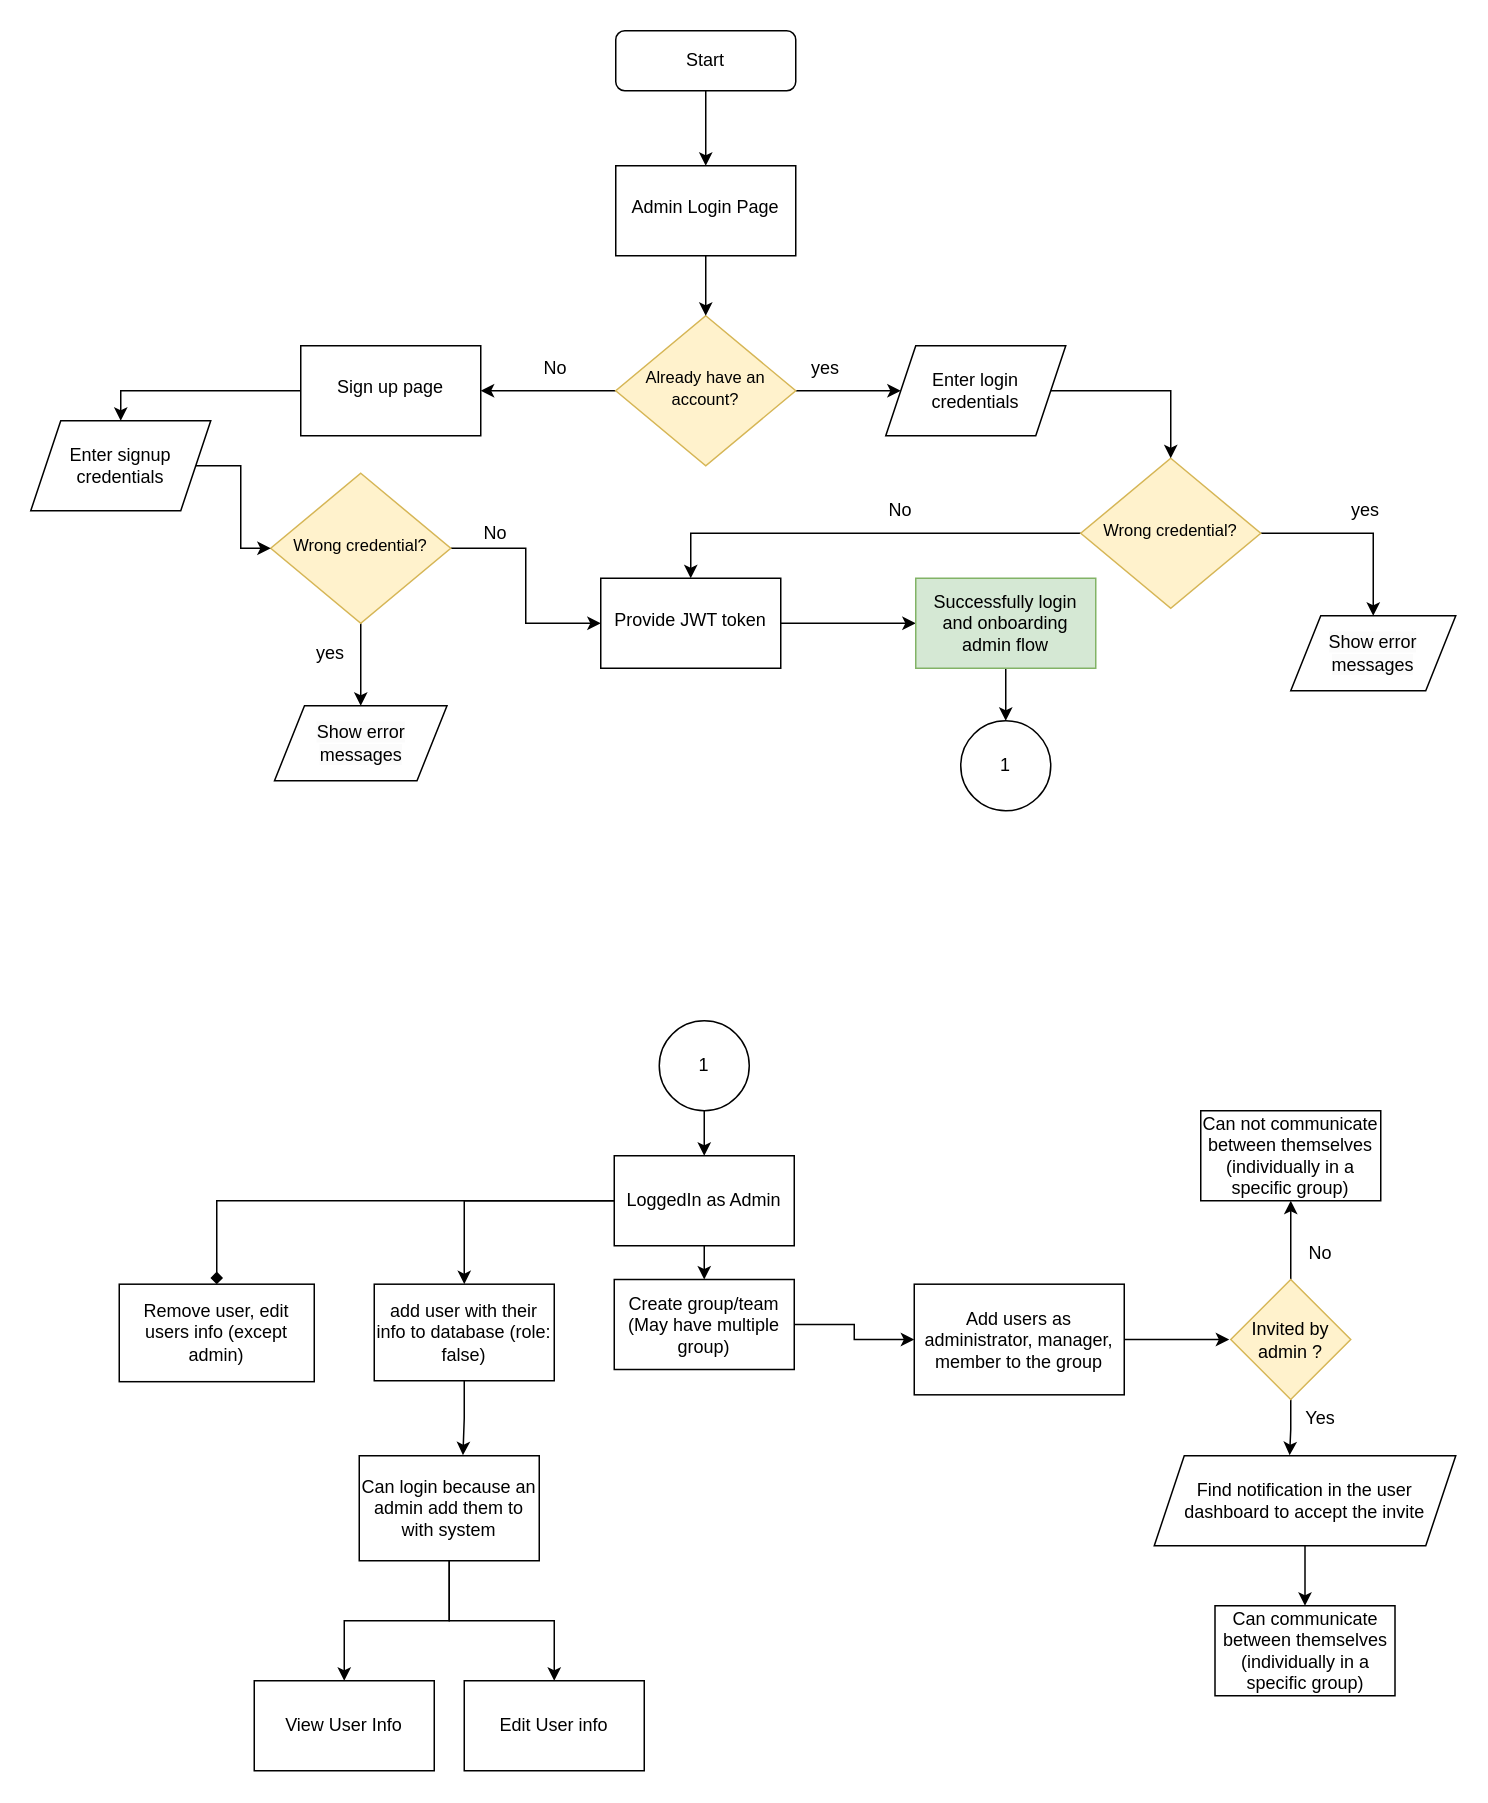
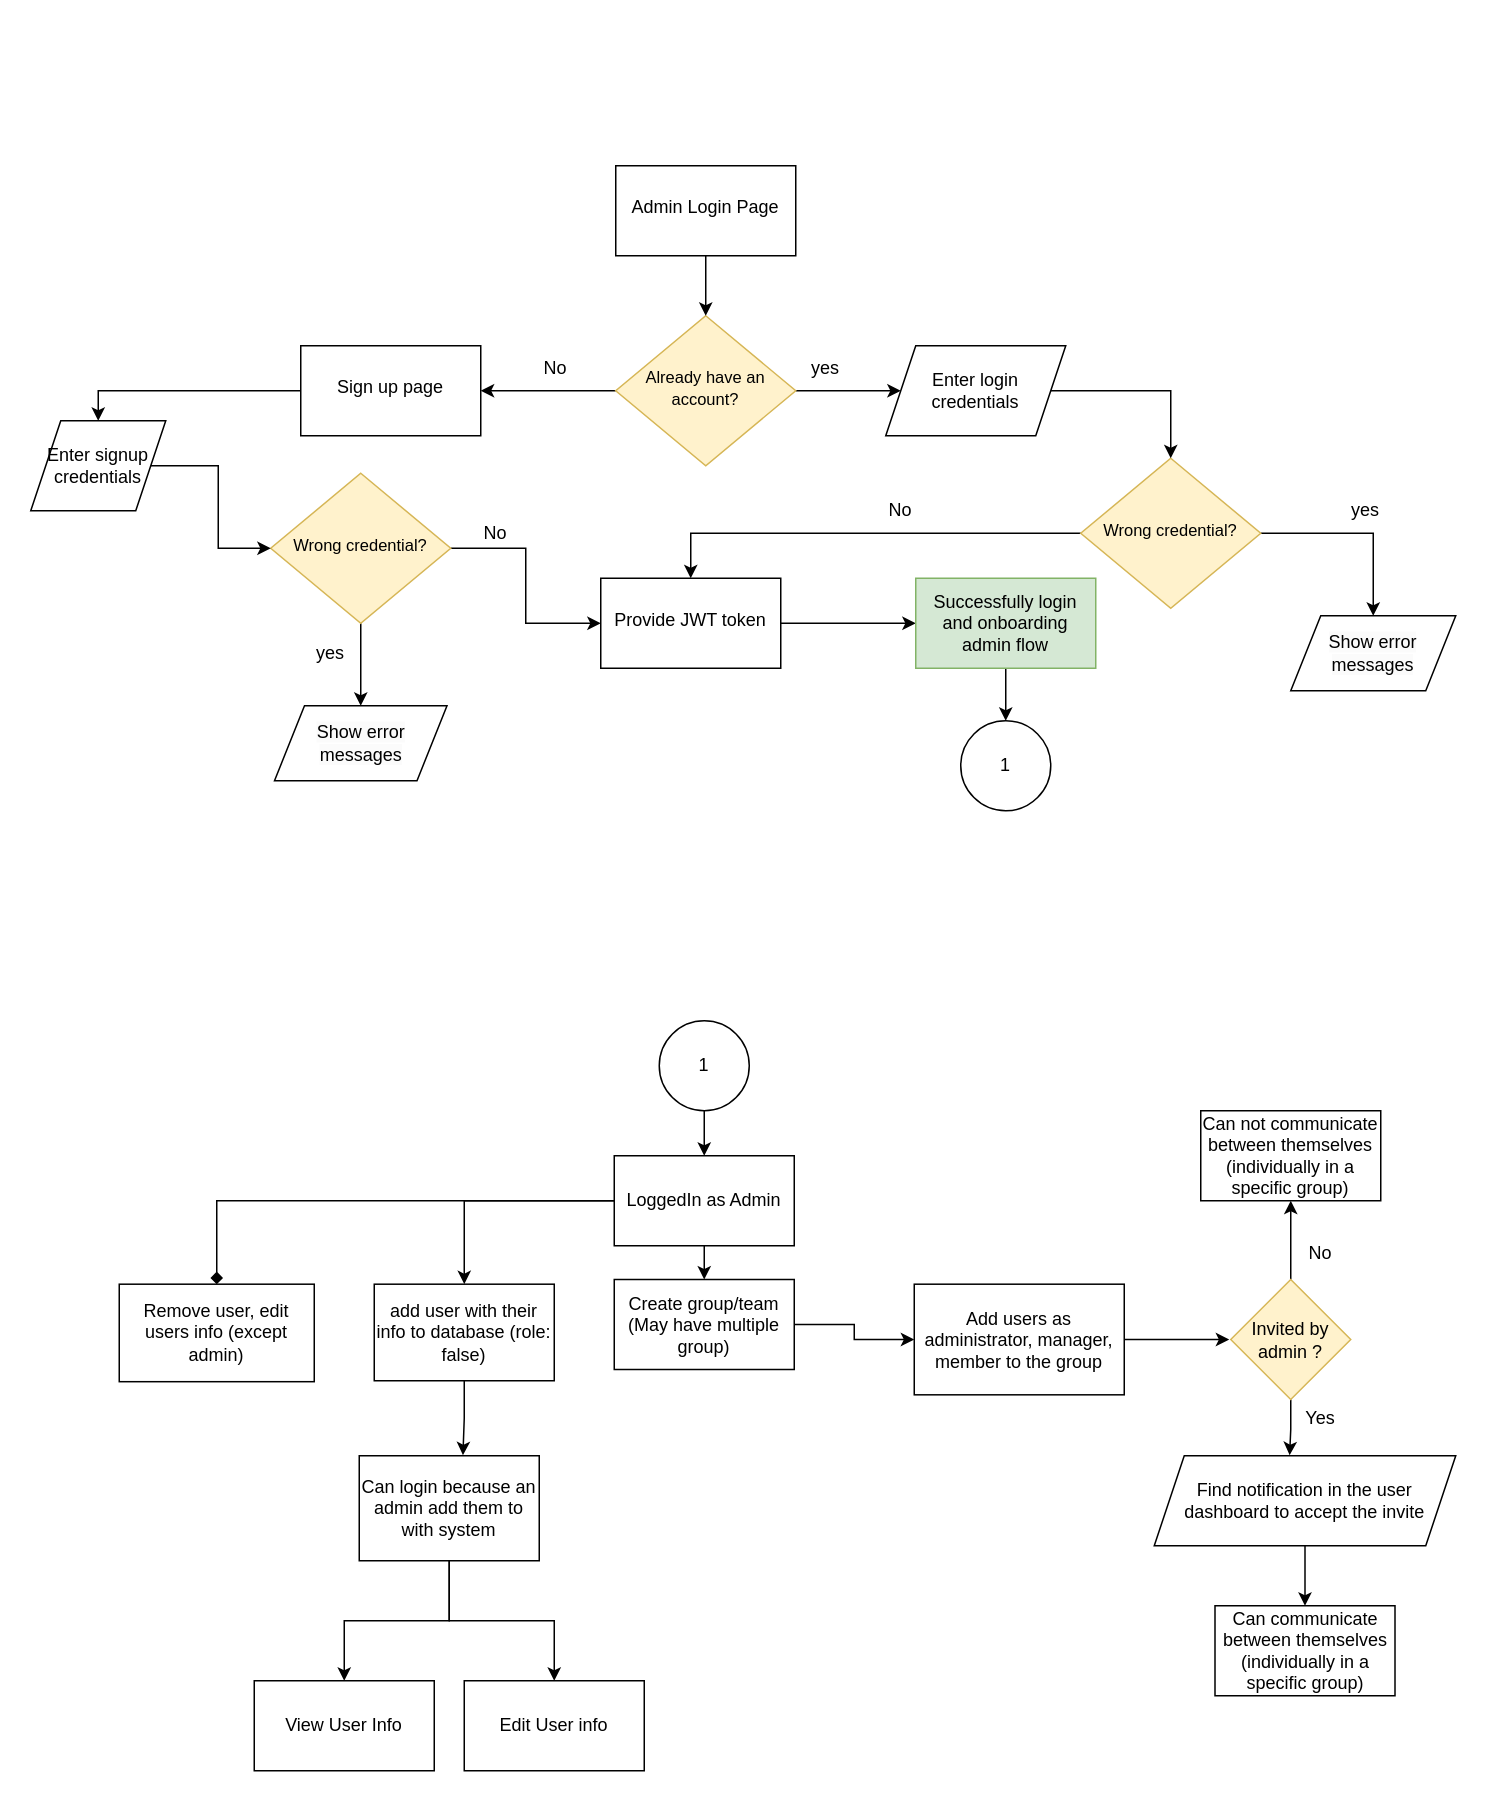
(706, 61) -> none
(706, 123) -> none
(121, 466) -> (98, 466)
